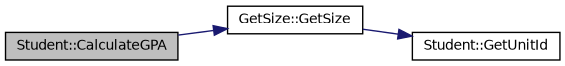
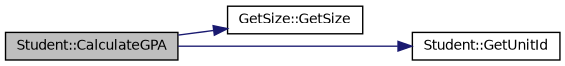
(381, 32) -> (288, 46)
